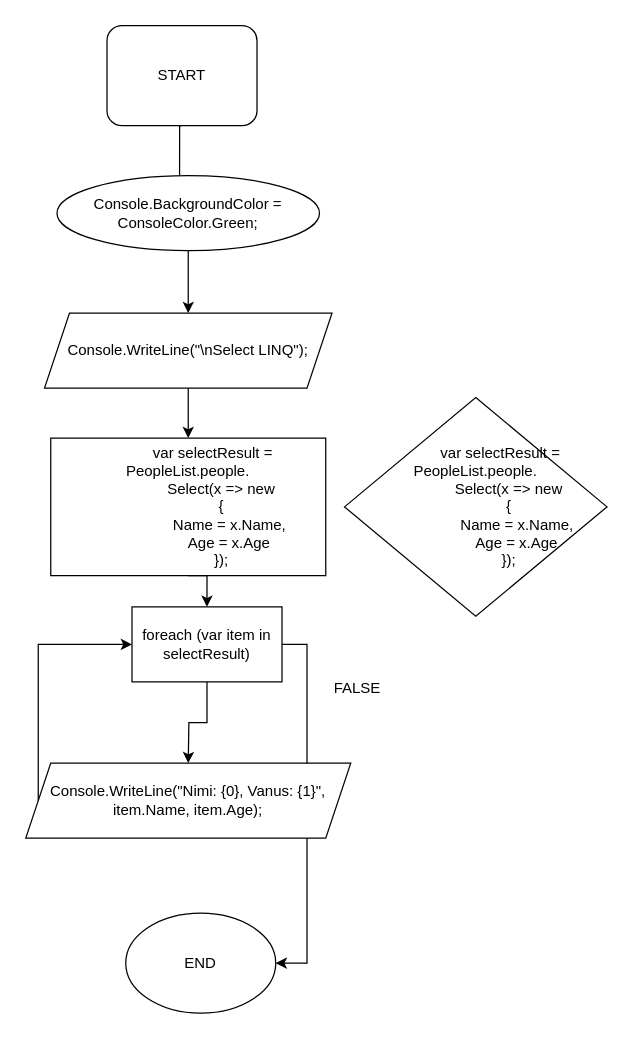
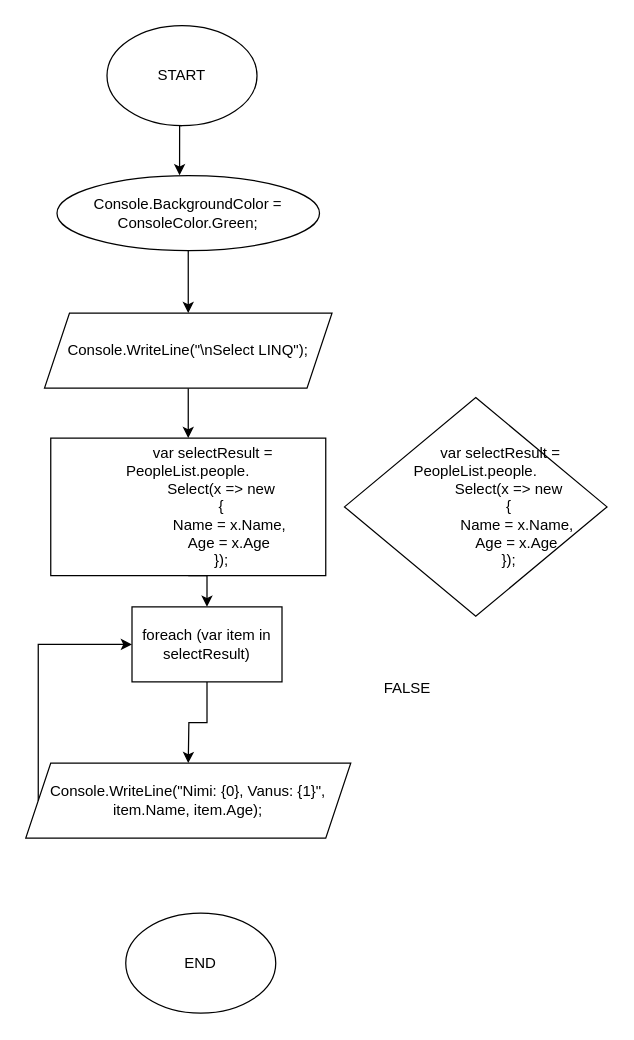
(182, 76) -> (182, 76)
(179, 169) -> (179, 165)
(357, 688) -> (407, 688)
(307, 911) -> none
